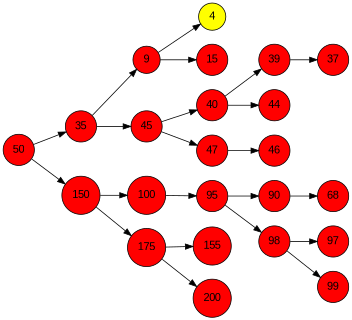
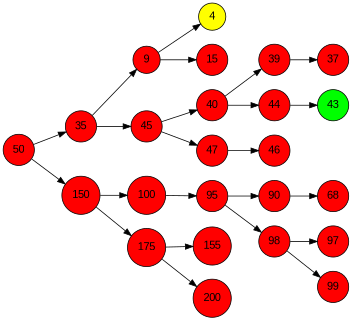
none -> (333, 105)
